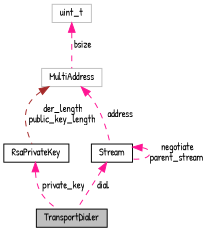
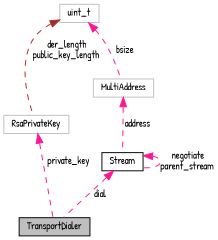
(26, 116) -> (25, 65)
(36, 153) -> (36, 124)
